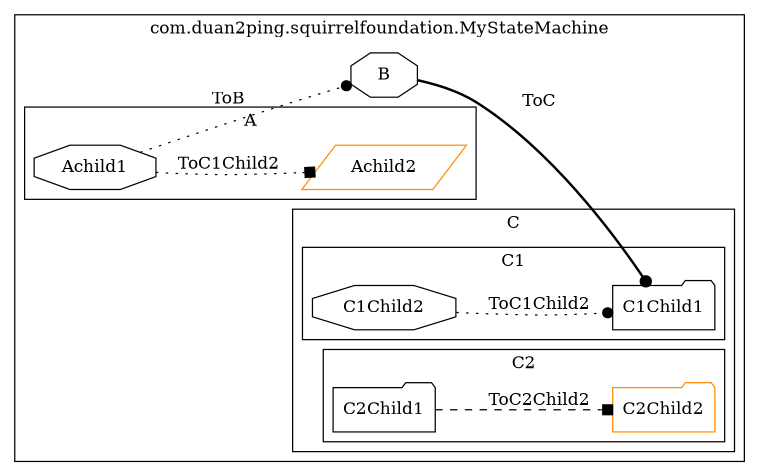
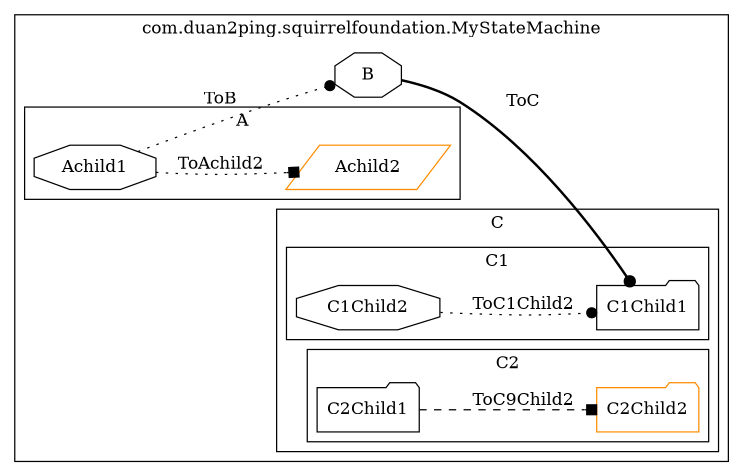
(229, 164) -> (221, 164)
(539, 401) -> (523, 401)
